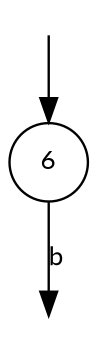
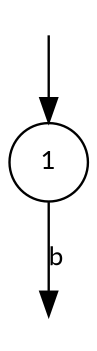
(49, 162) -> (49, 162)
